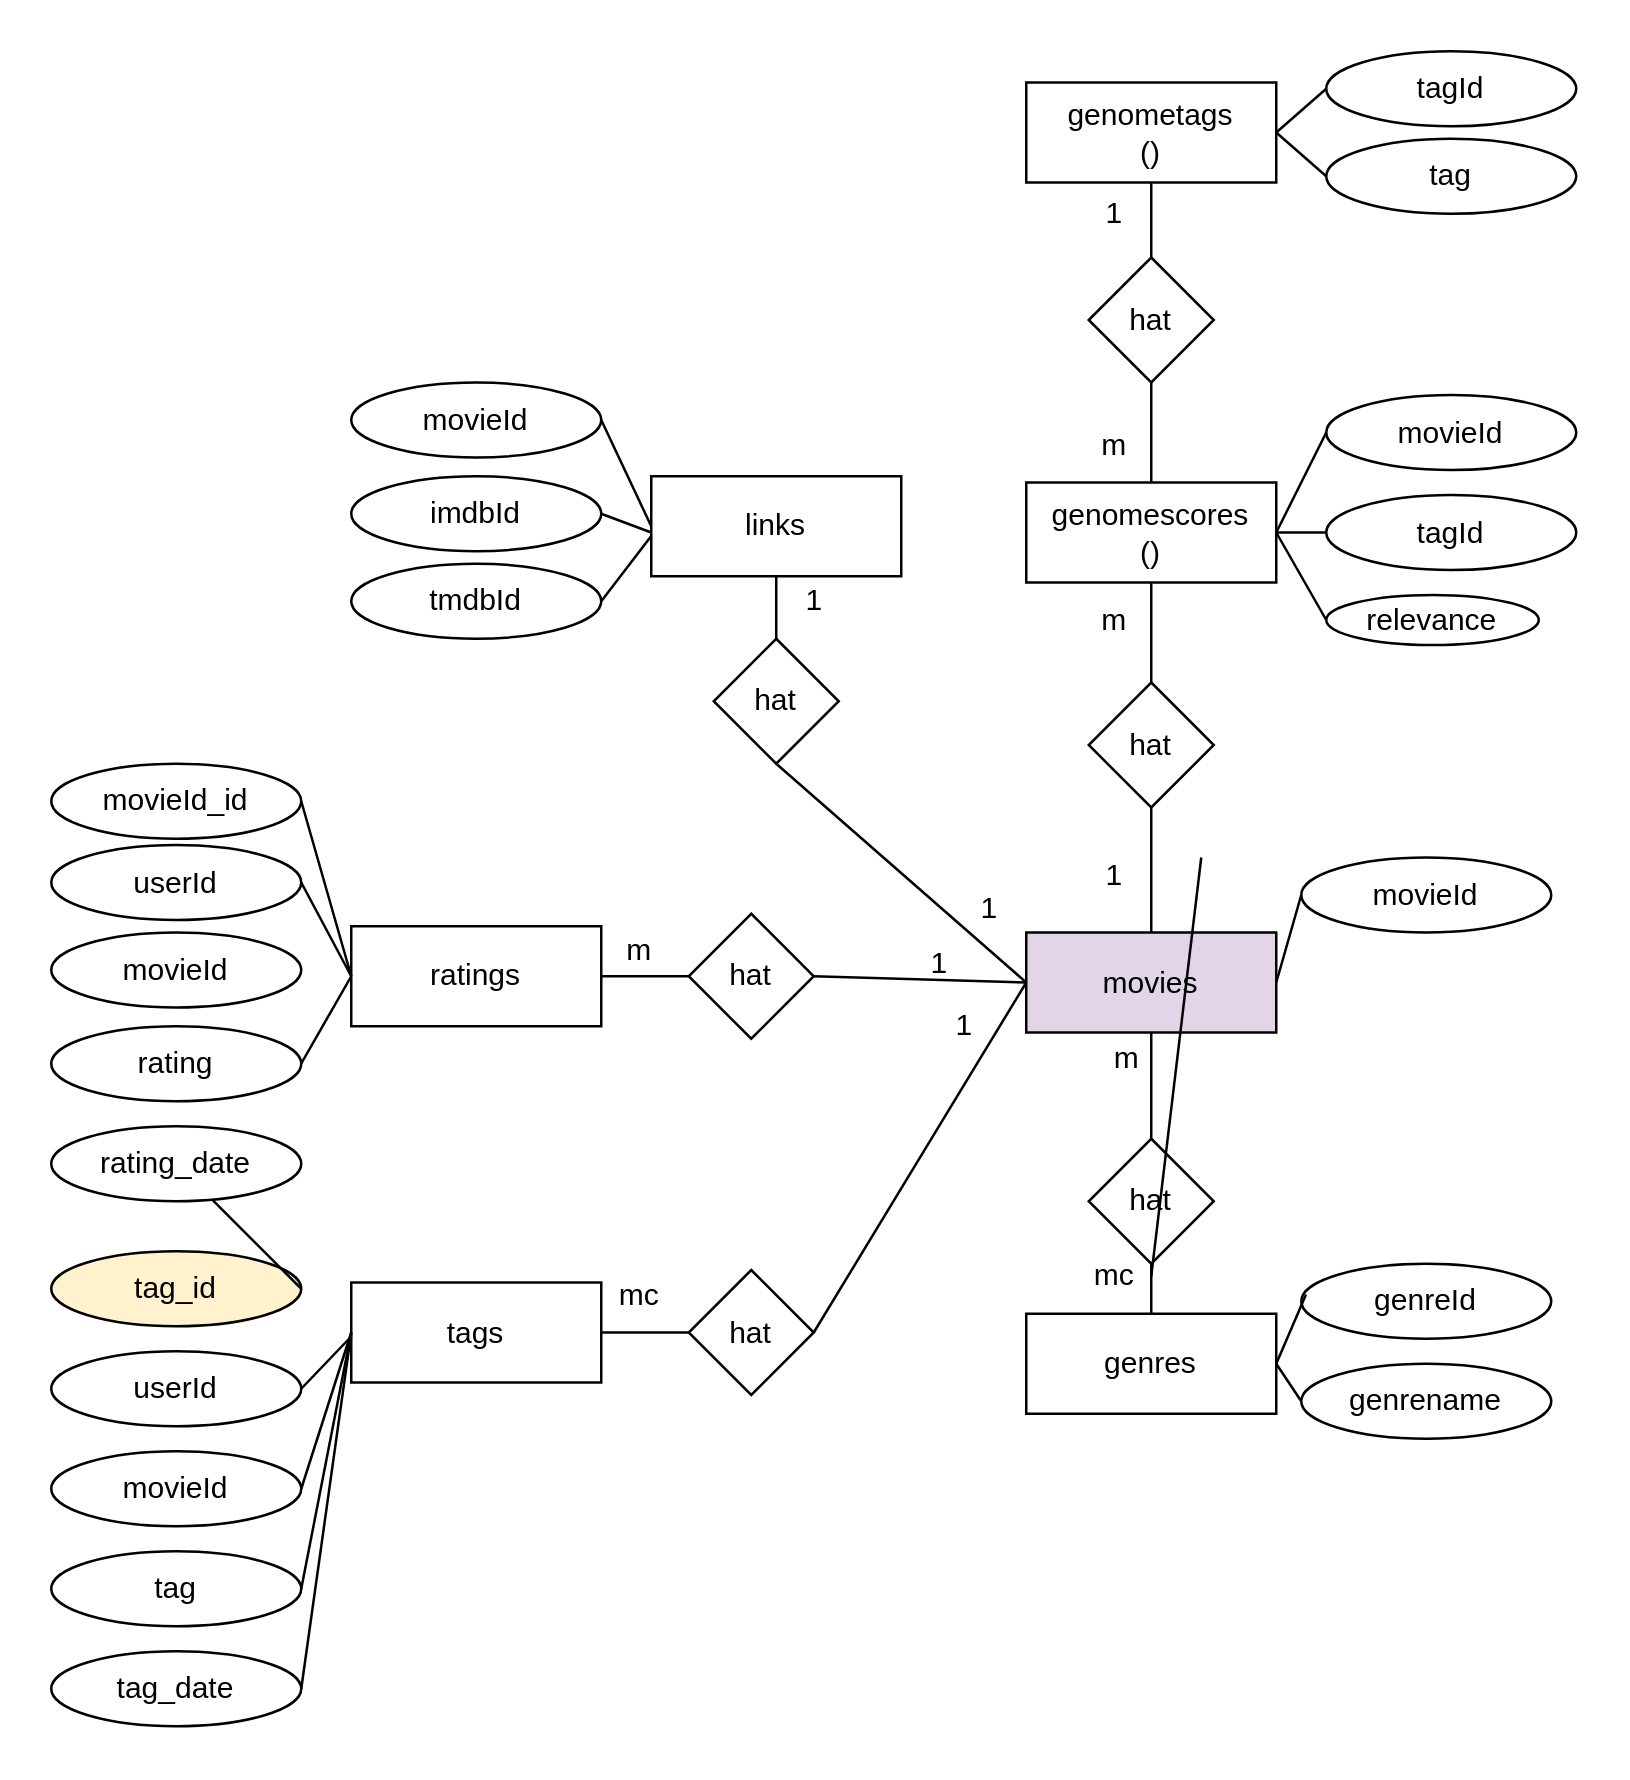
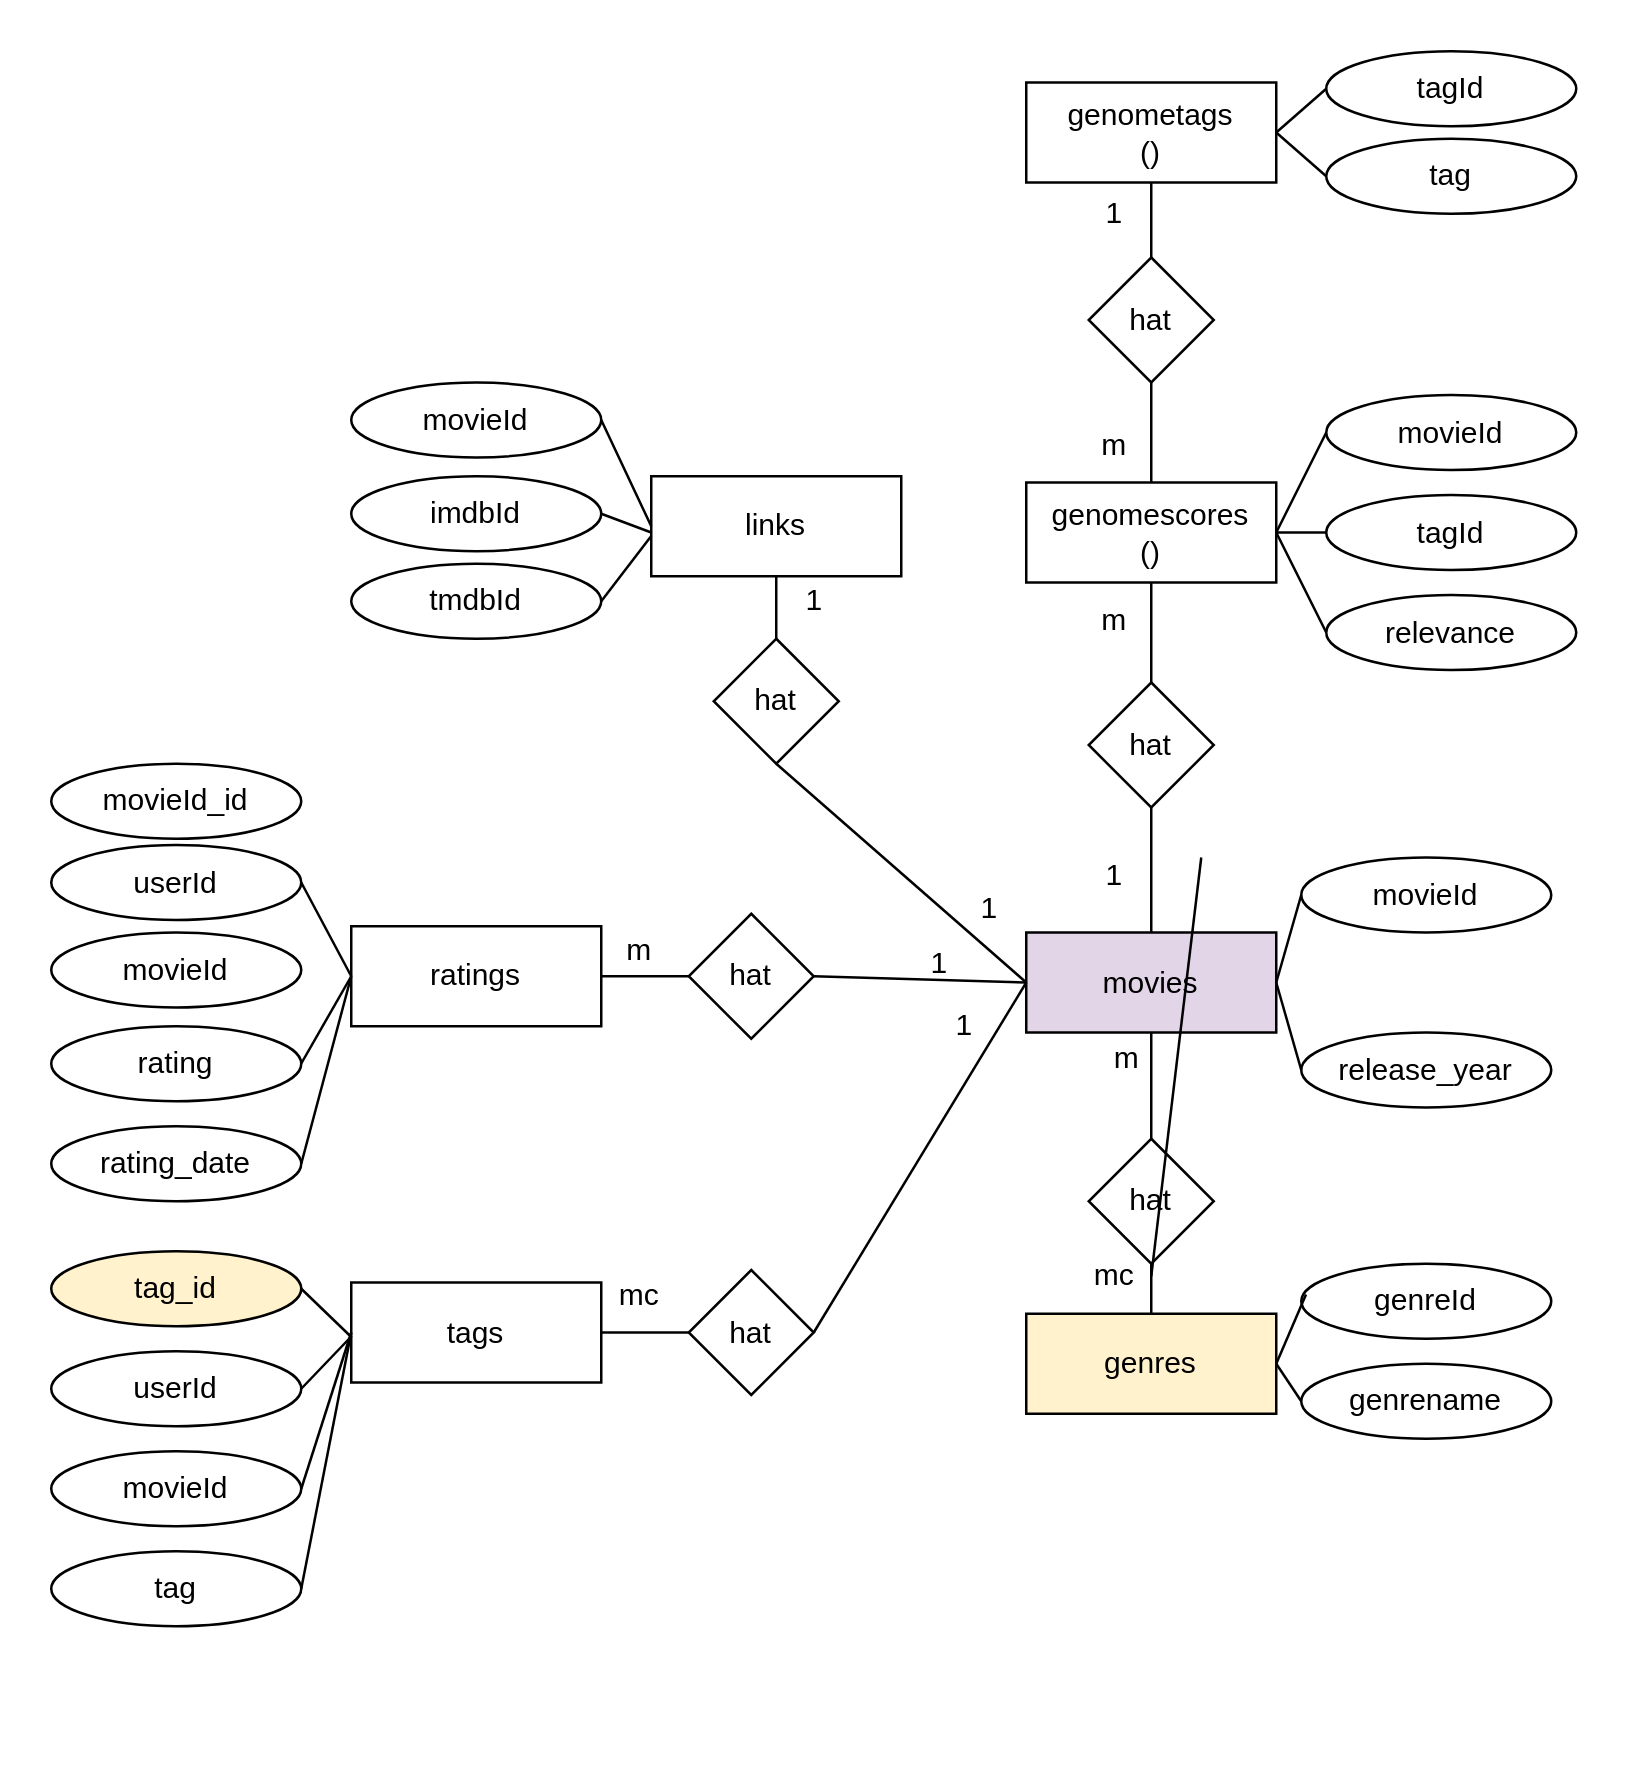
(1433, 620) -> (1451, 633)
(324, 879) -> none
none -> (1289, 1027)
none -> (1426, 1070)
none -> (324, 1077)
(257, 1245) -> (324, 1310)
(1151, 1364) -> (1151, 1364)
(322, 1538) -> none
(176, 1689) -> none
